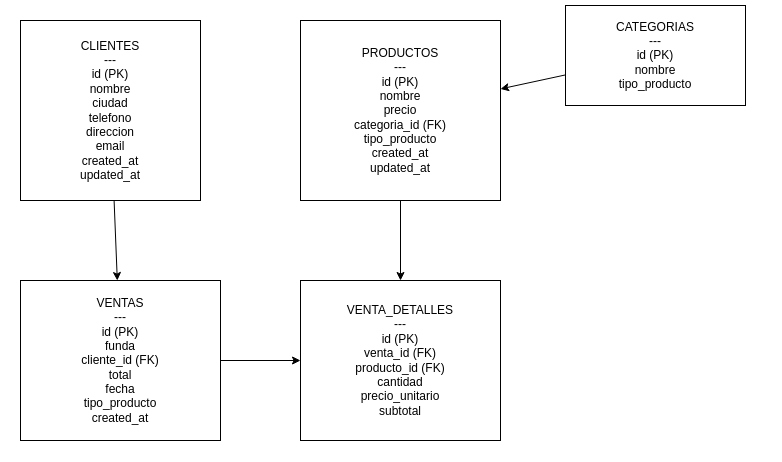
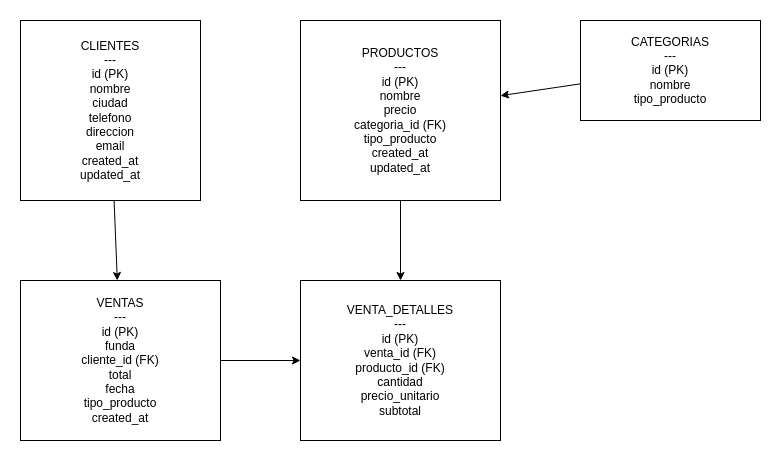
(656, 56) -> (671, 71)
